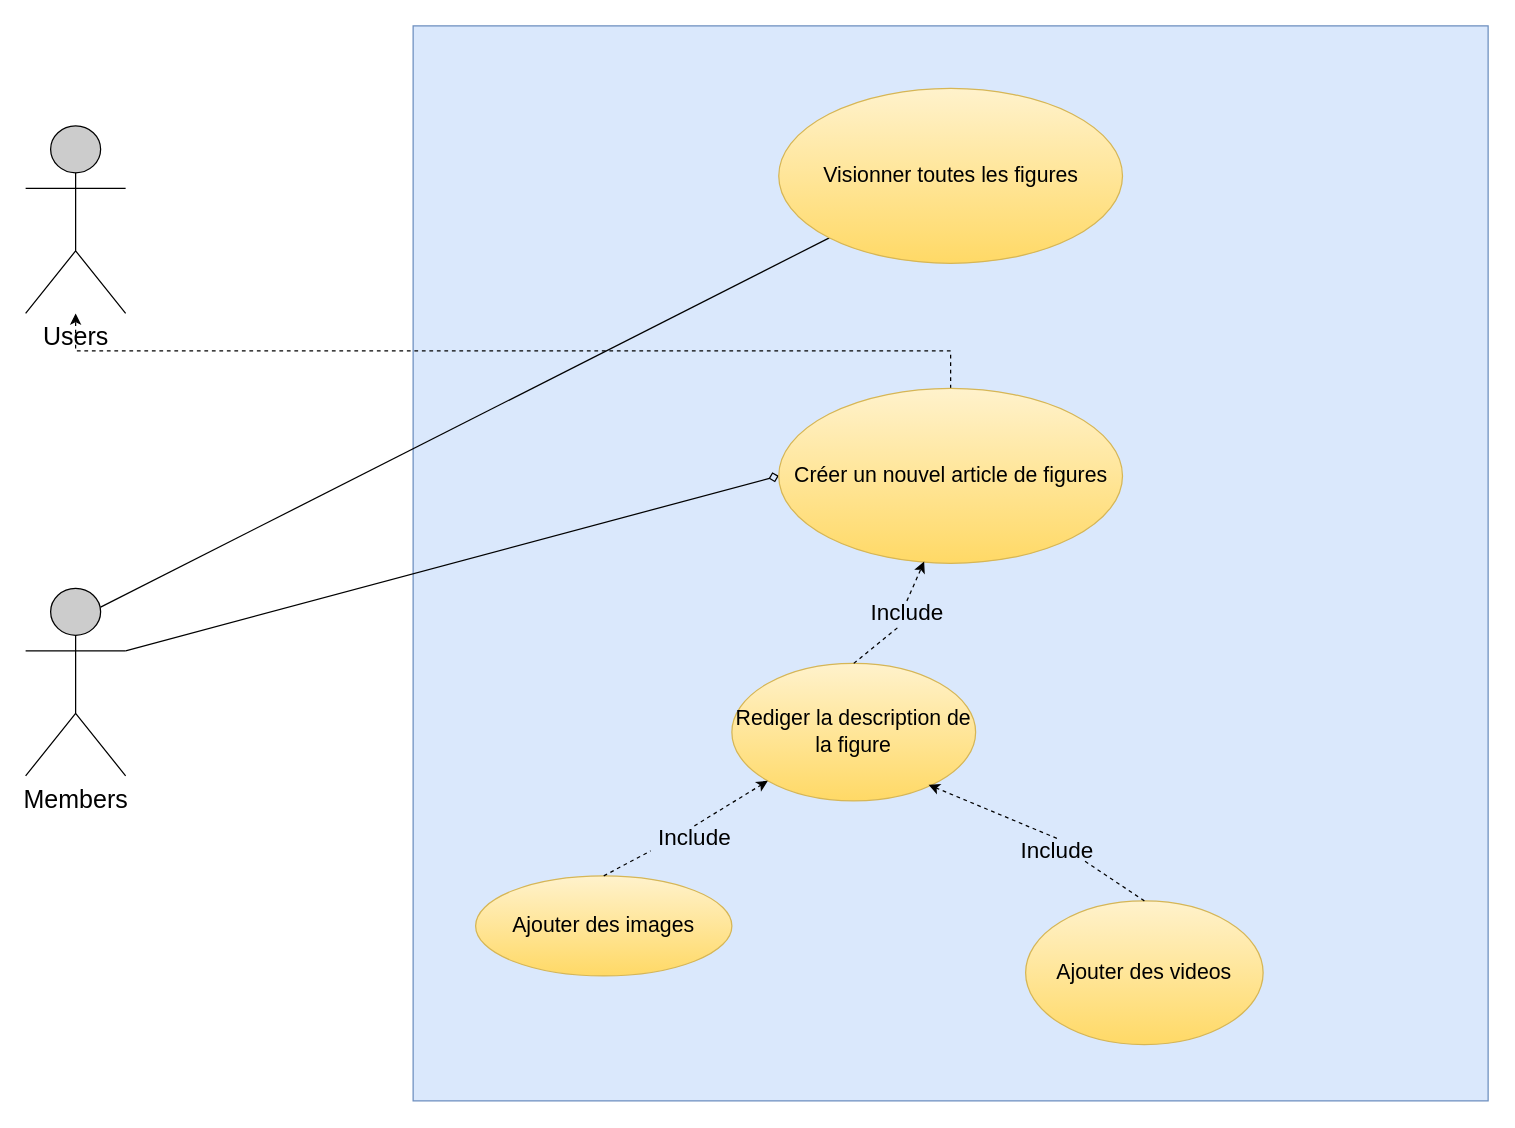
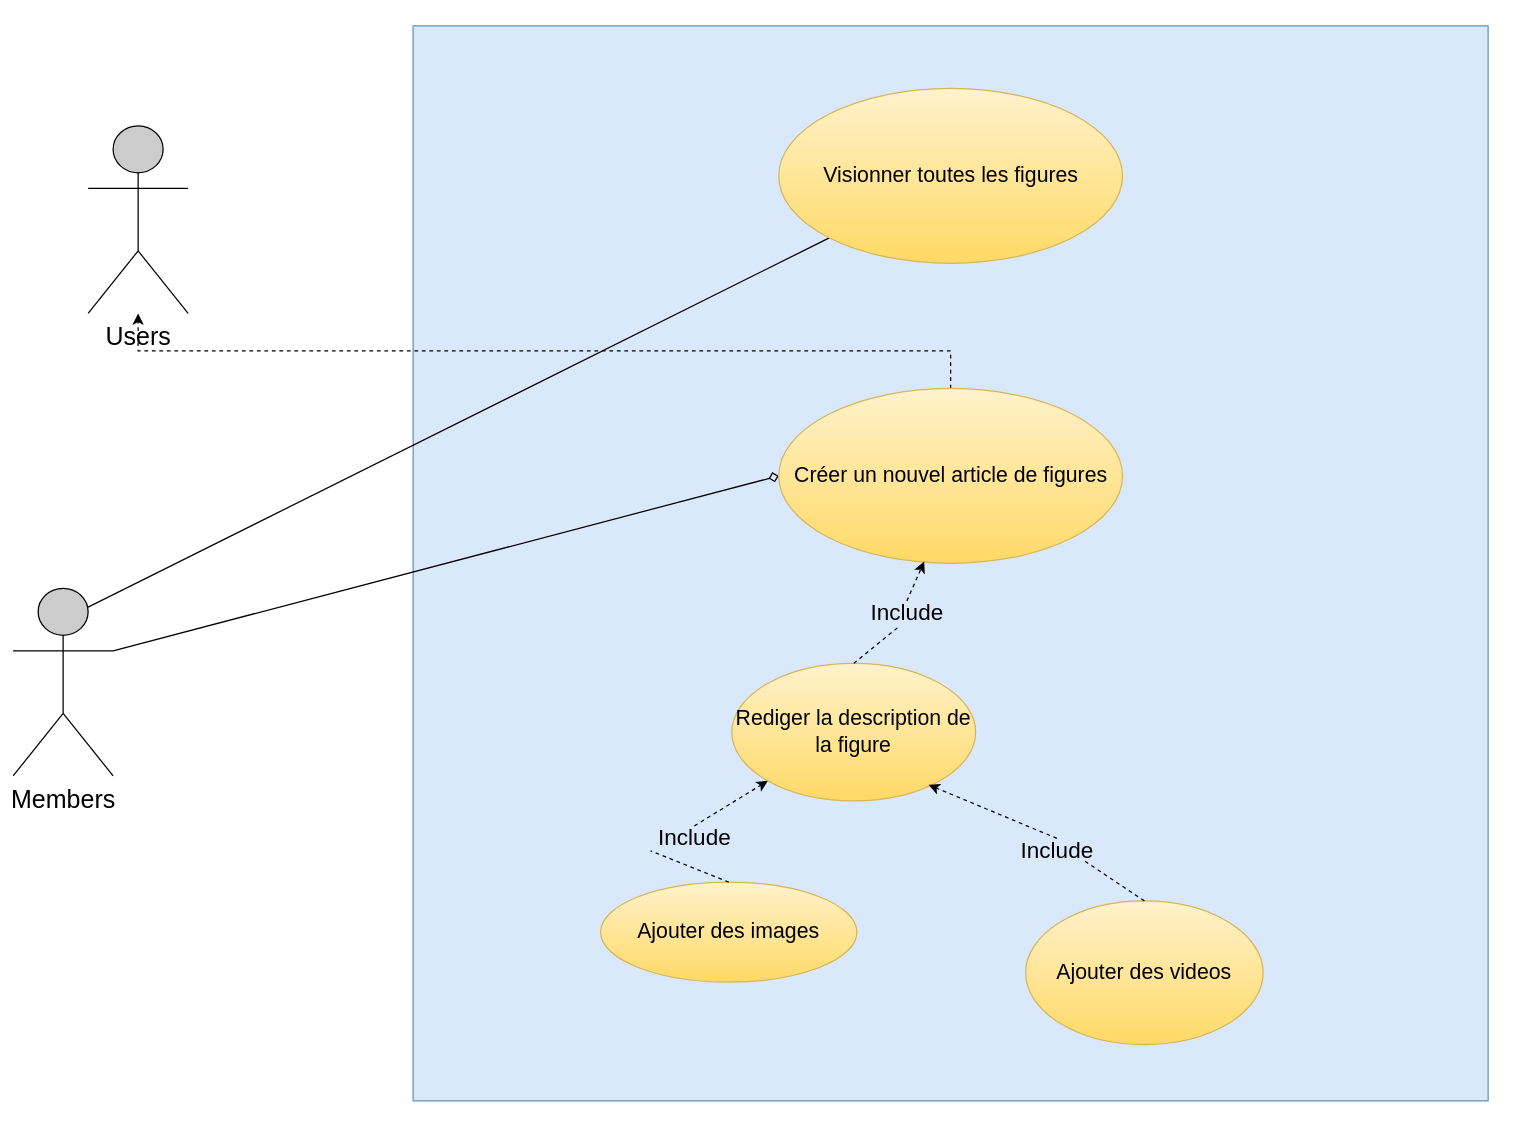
(76, 219) -> (138, 219)
(76, 682) -> (63, 682)
(604, 926) -> (729, 932)
